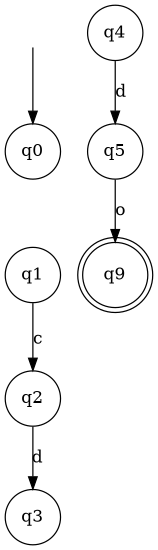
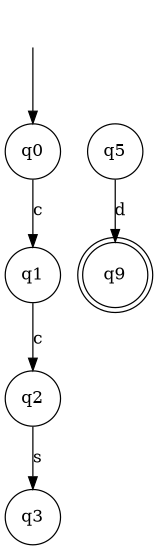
(115, 33) -> none
none -> (33, 207)
(121, 211) -> (121, 211)
(38, 458) -> (38, 458)
